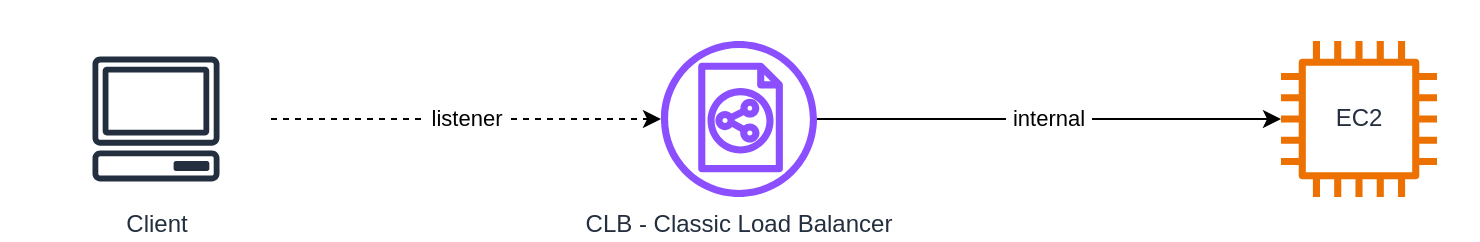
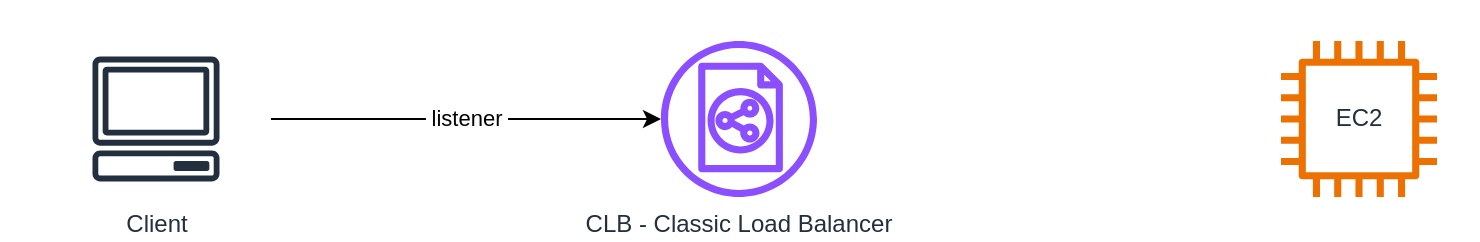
(351, 119) -> (351, 119)
(1042, 119) -> none
